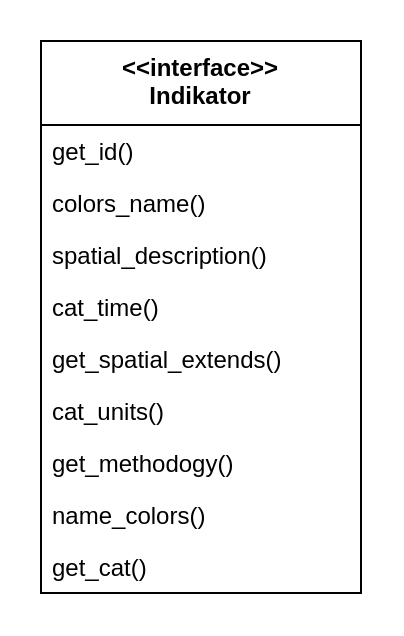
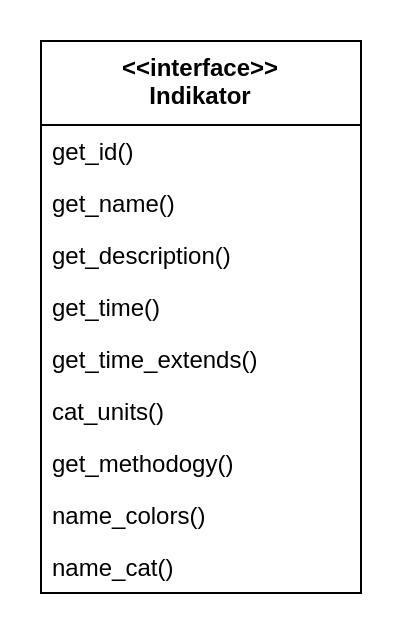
(136, 204) -> (119, 204)
(181, 256) -> (160, 256)
(116, 308) -> (116, 308)
(187, 360) -> (170, 360)
(112, 568) -> (119, 568)
